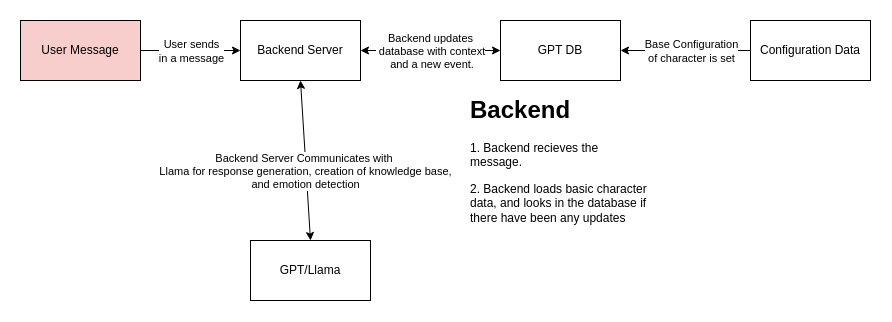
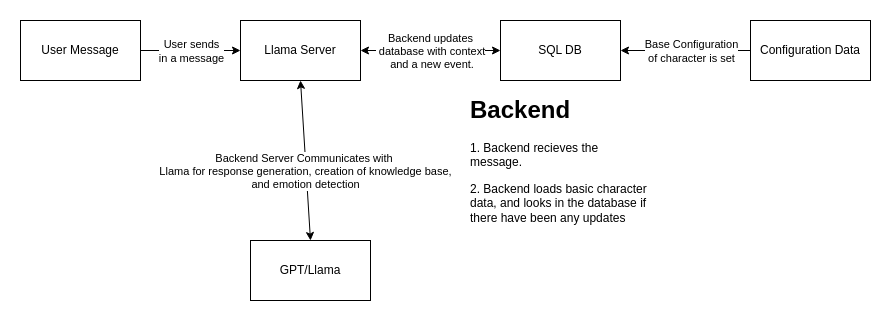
(81, 51) -> (81, 51)
(301, 51) -> (301, 51)
(561, 51) -> (561, 51)
